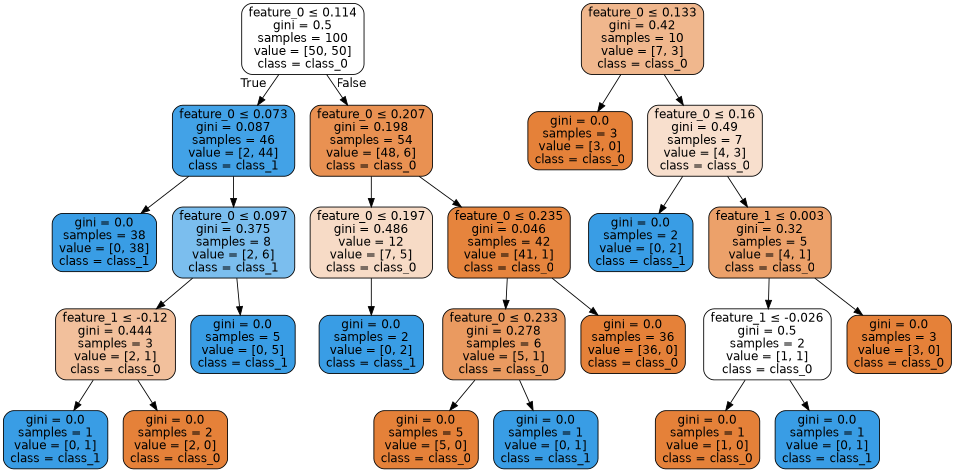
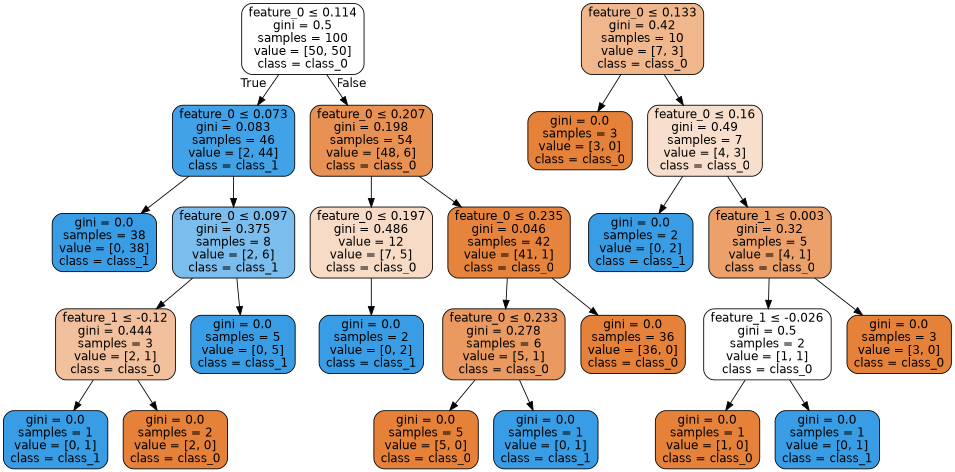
(234, 127) -> (234, 127)
